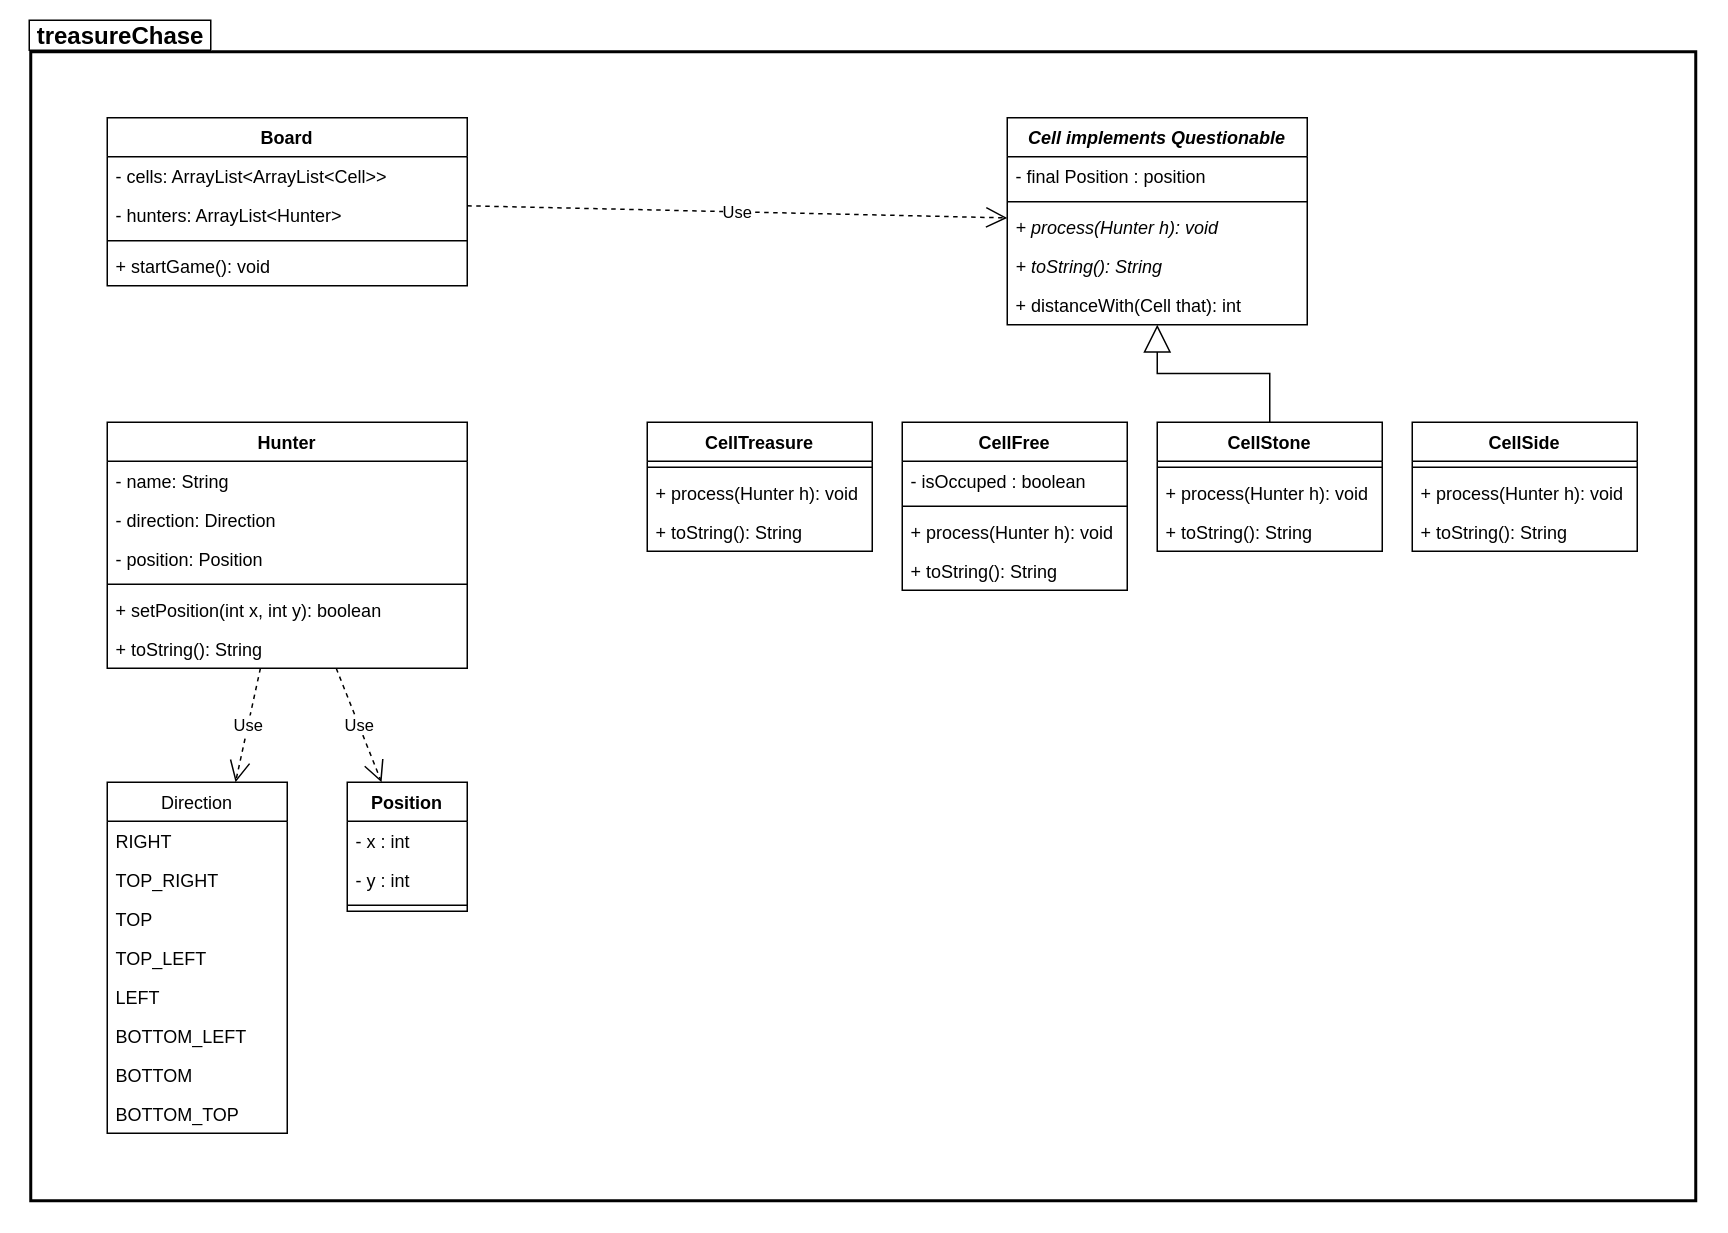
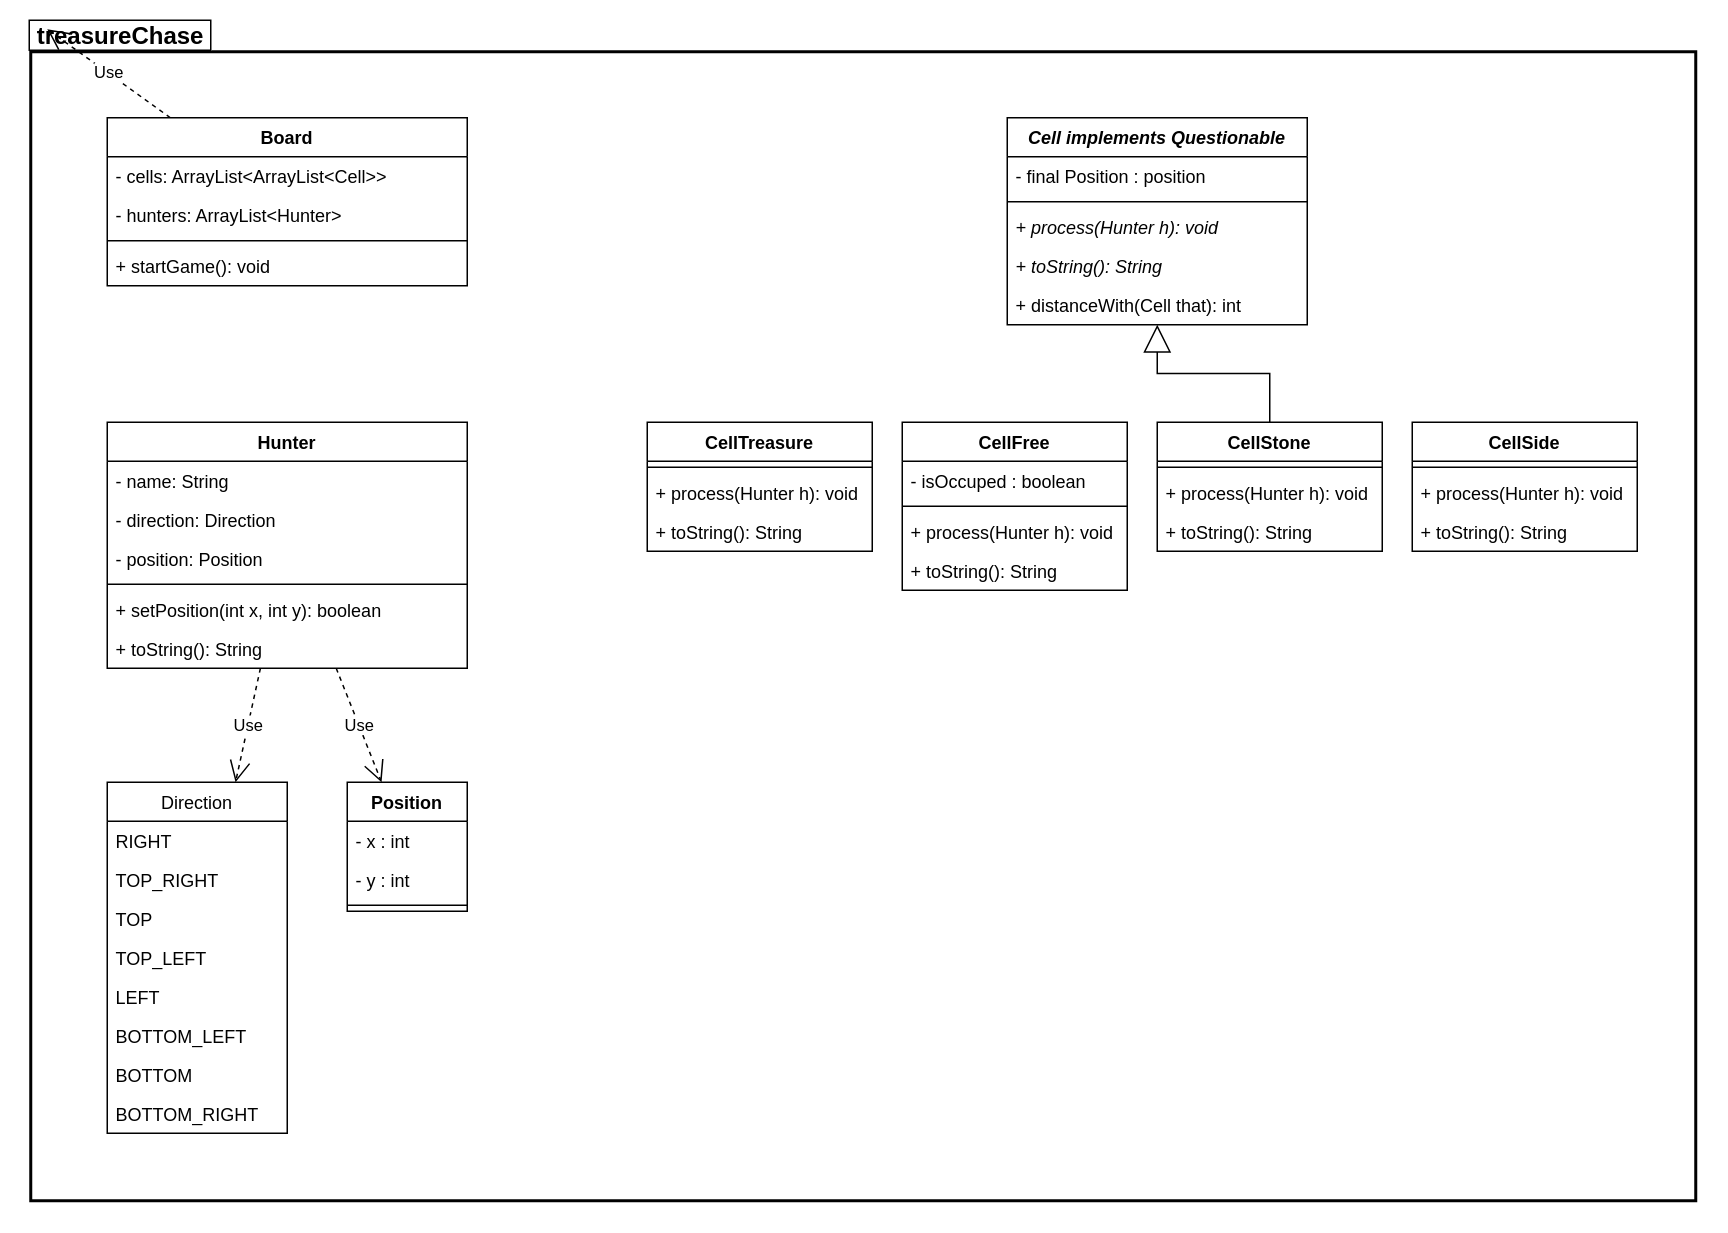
(737, 212) -> (110, 74)
(166, 1115) -> (176, 1115)
